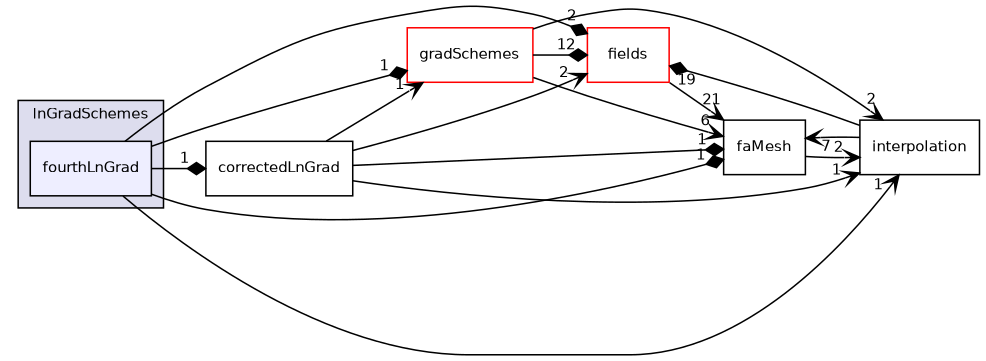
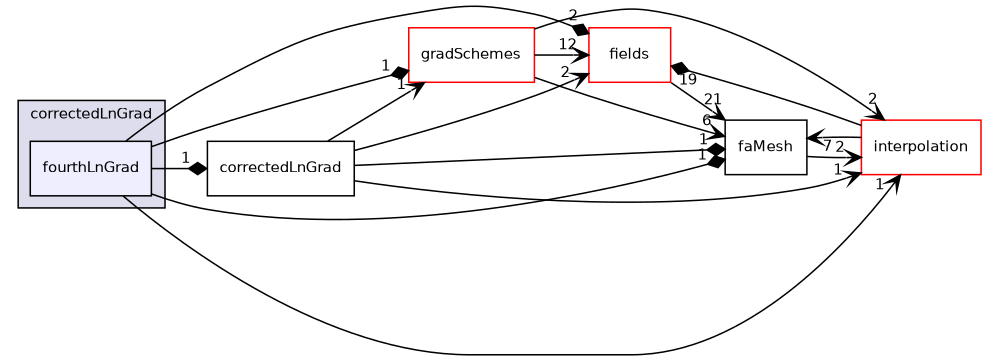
(551, 55) -> (554, 55)
(91, 115) -> (92, 115)
(920, 147) -> (921, 147)
